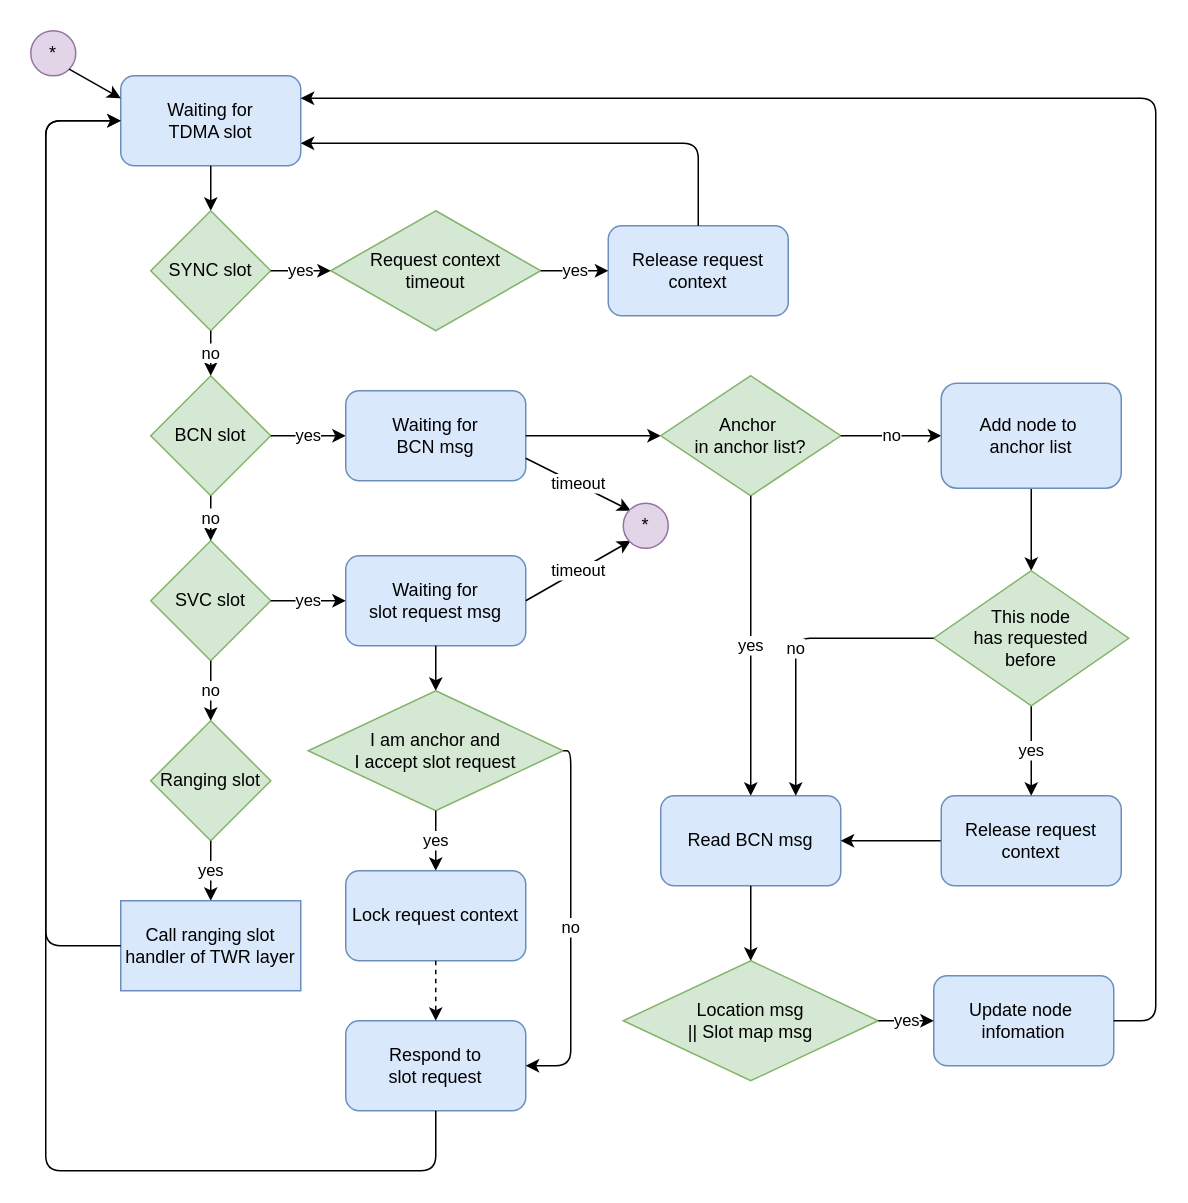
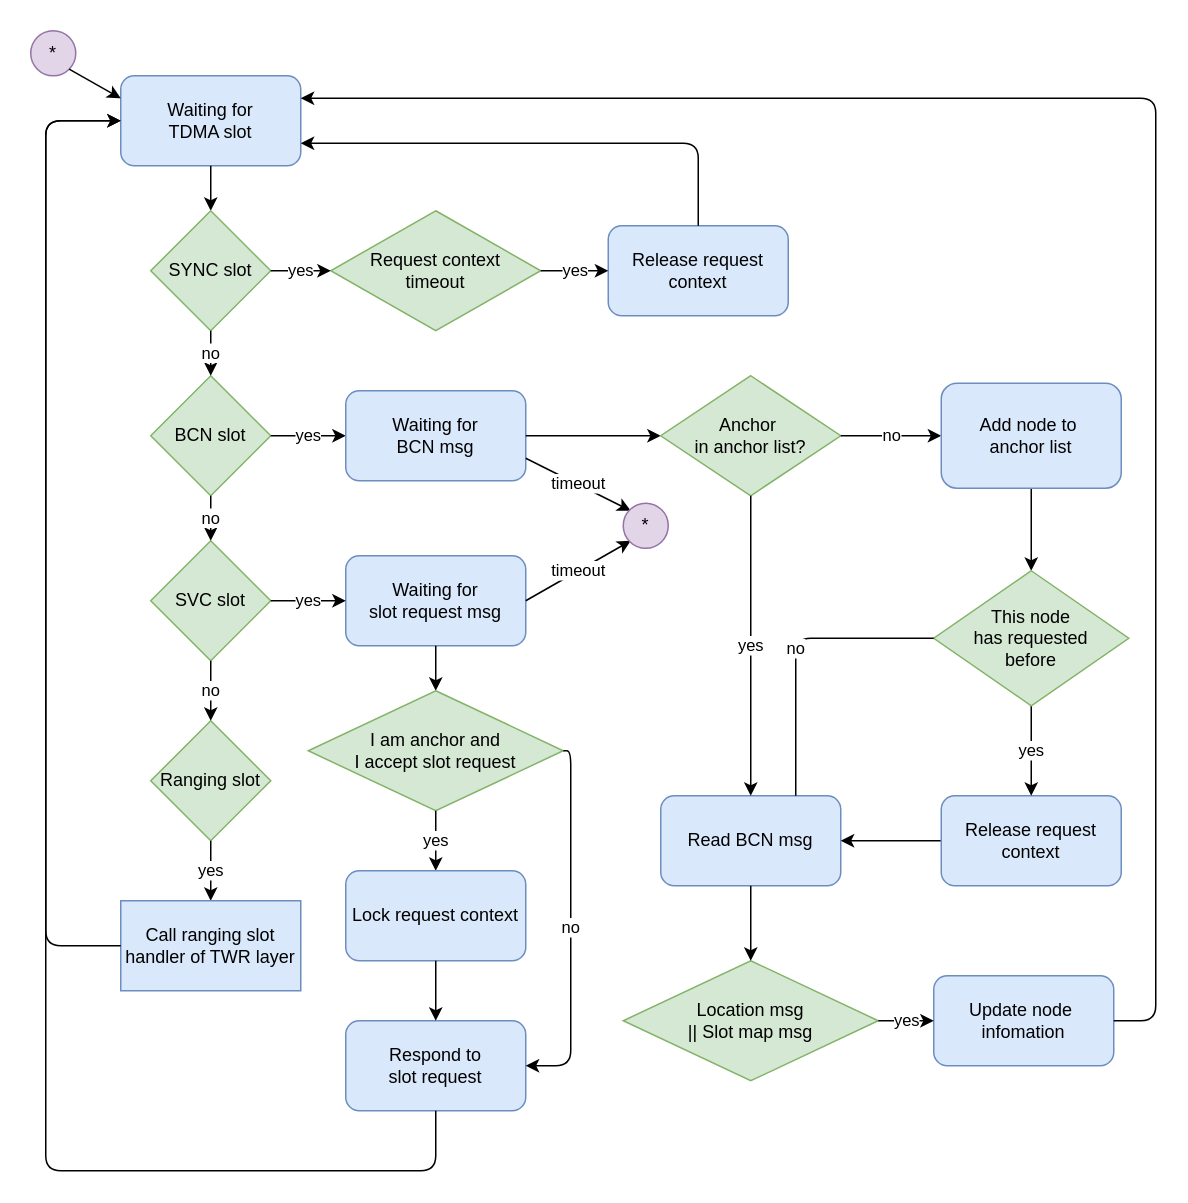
(796, 784) -> (796, 788)
(436, 985) -> (436, 985)
